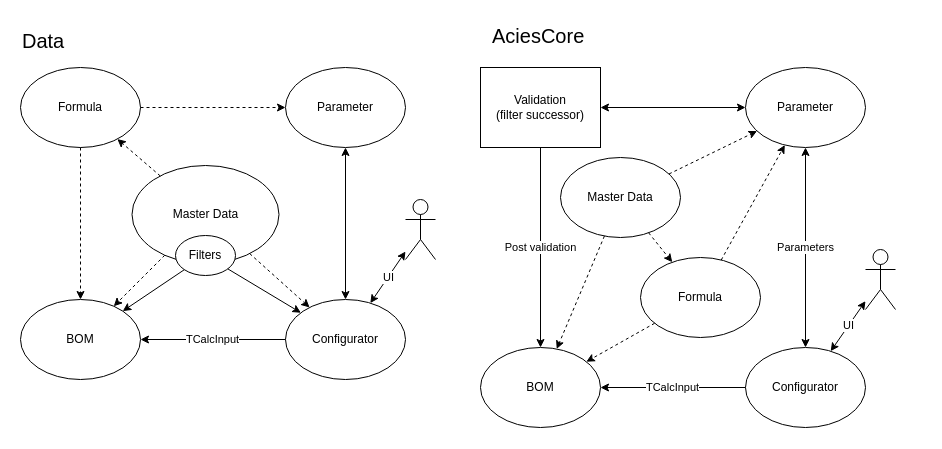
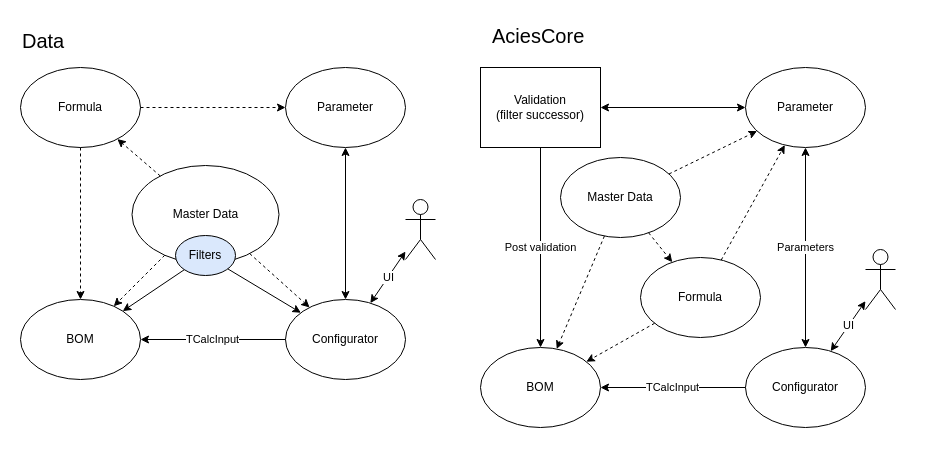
(206, 256) -> (206, 256)
